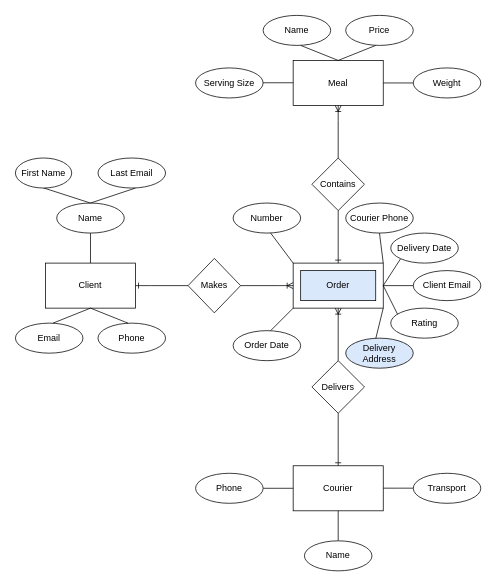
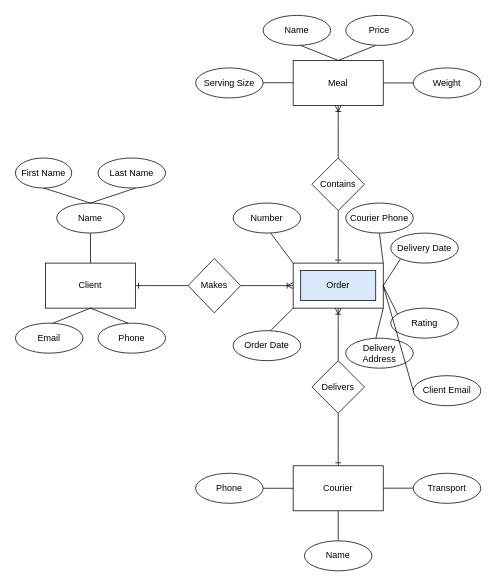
(132, 173) -> (132, 173)
(447, 285) -> (447, 390)
(379, 353) -> (379, 353)
